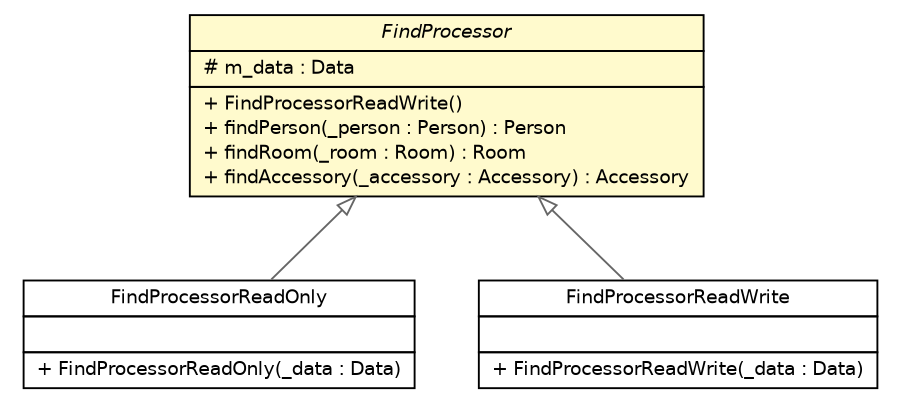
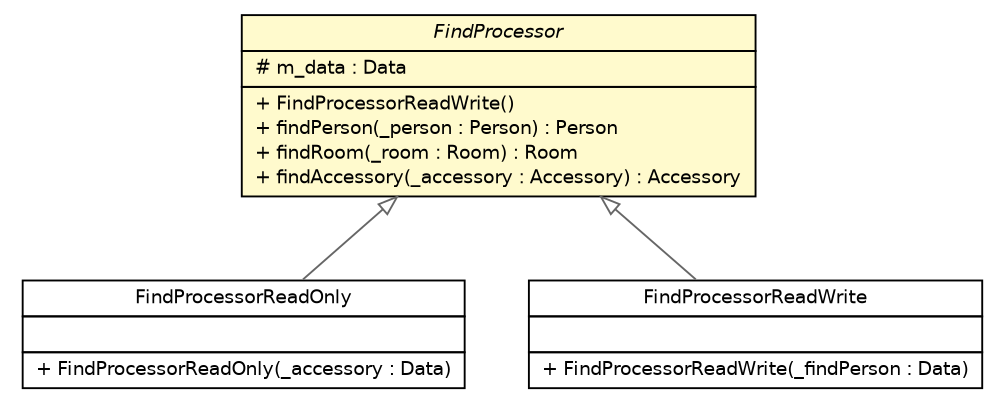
(219, 369) -> (244, 369)
(678, 369) -> (756, 369)
